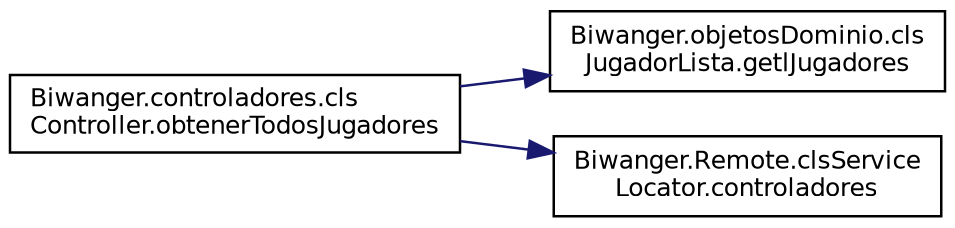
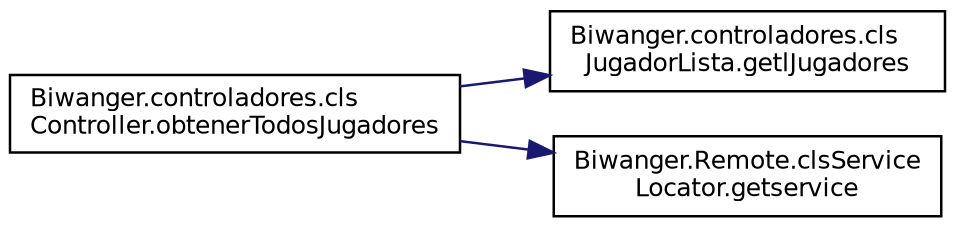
(748, 51) -> (748, 51)
(748, 176) -> (748, 176)
